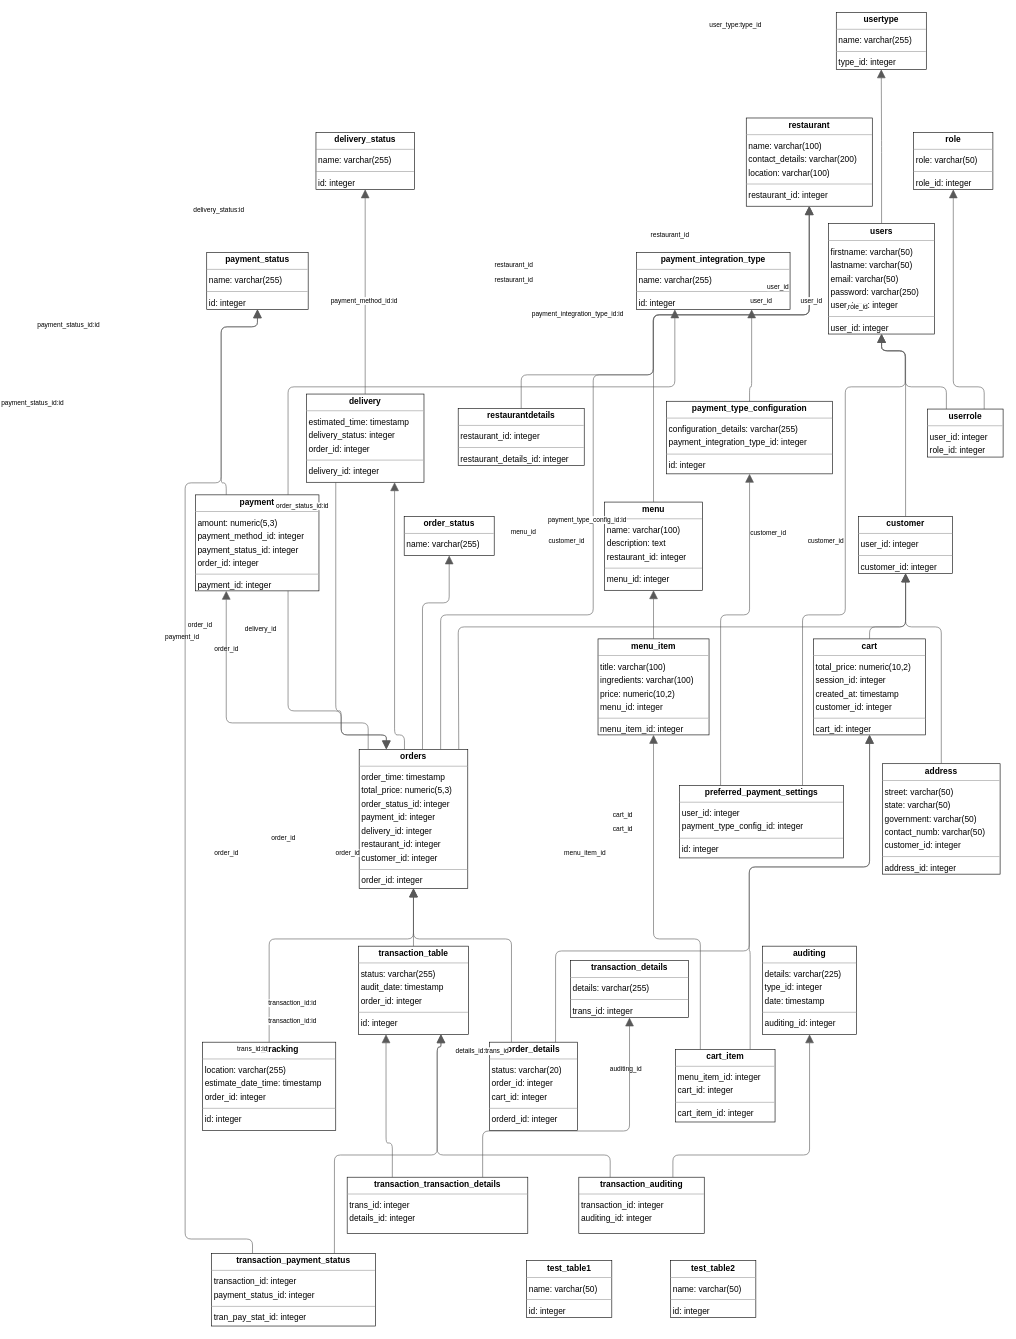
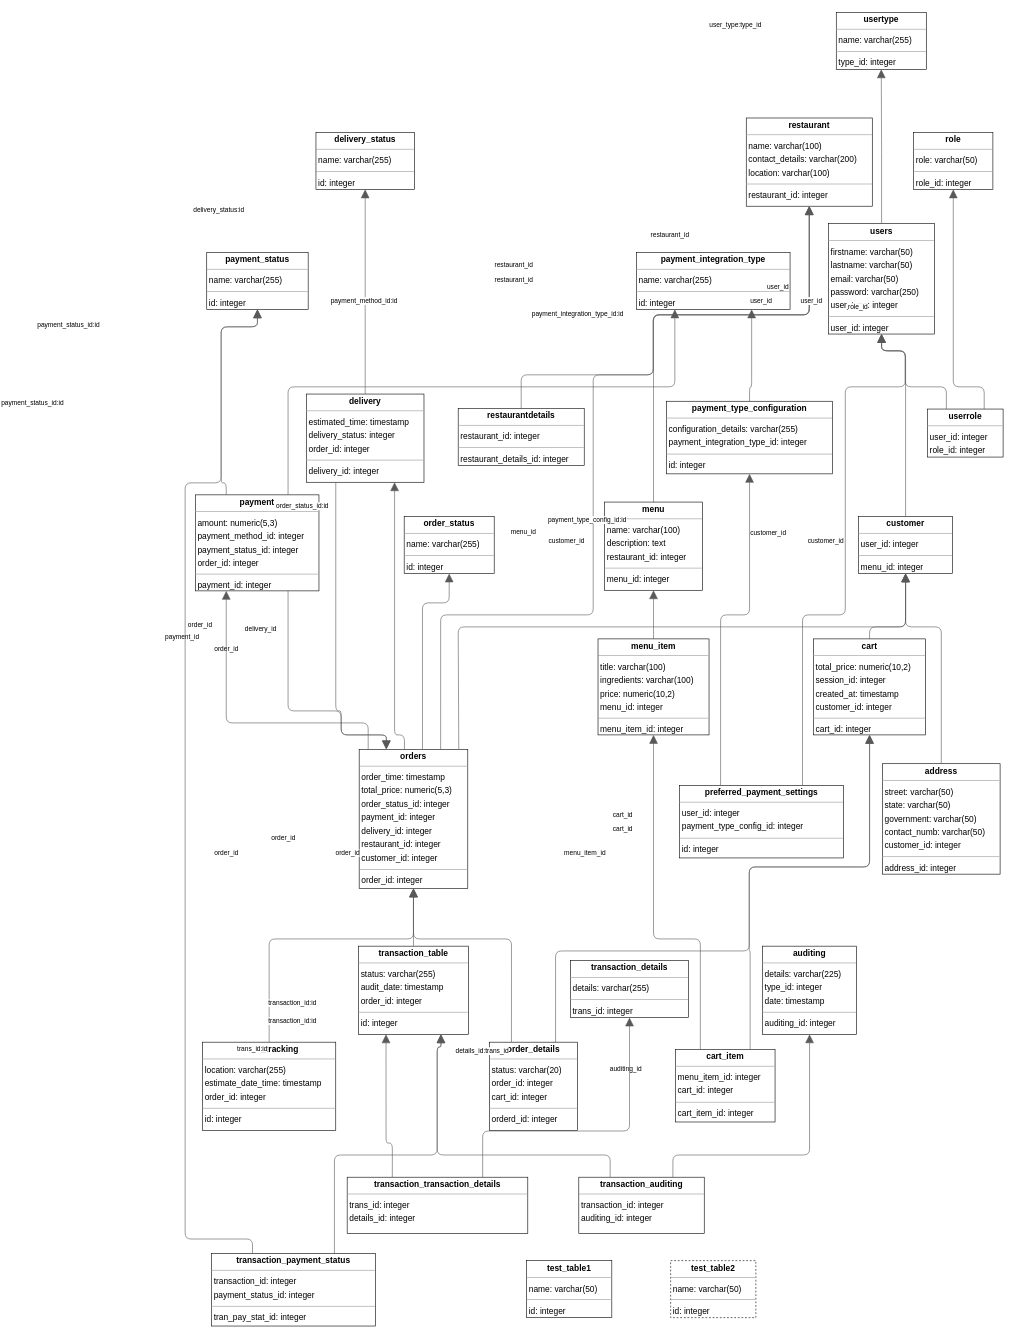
(901, 531) -> (892, 531)
(449, 536) -> (449, 545)
(713, 1289) -> (713, 1289)
